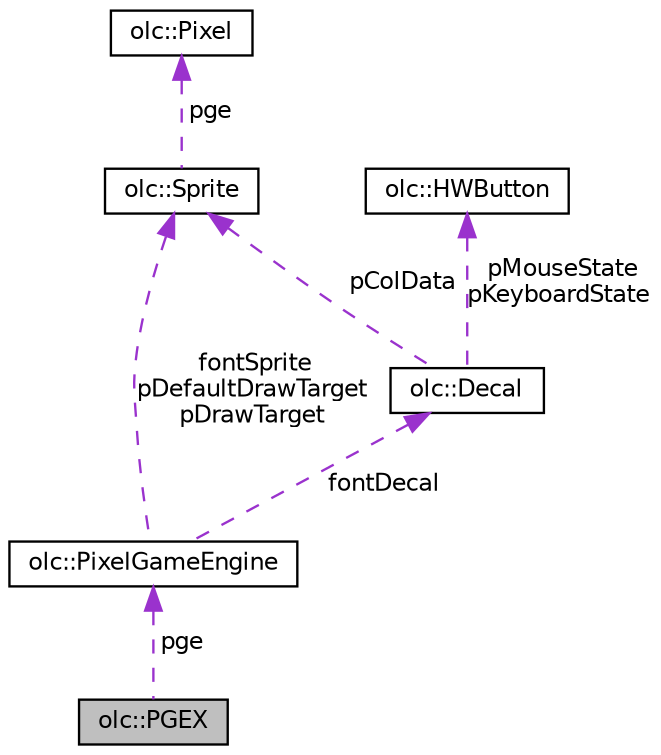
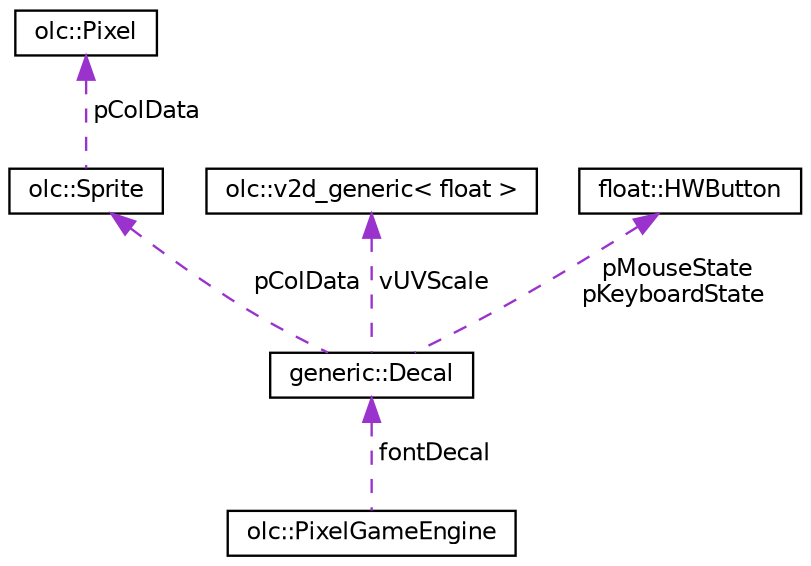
(208, 112) -> (144, 112)
none -> (372, 191)
(467, 191) -> (690, 191)
(134, 387) -> none
(467, 391) -> (372, 375)
(153, 722) -> none
